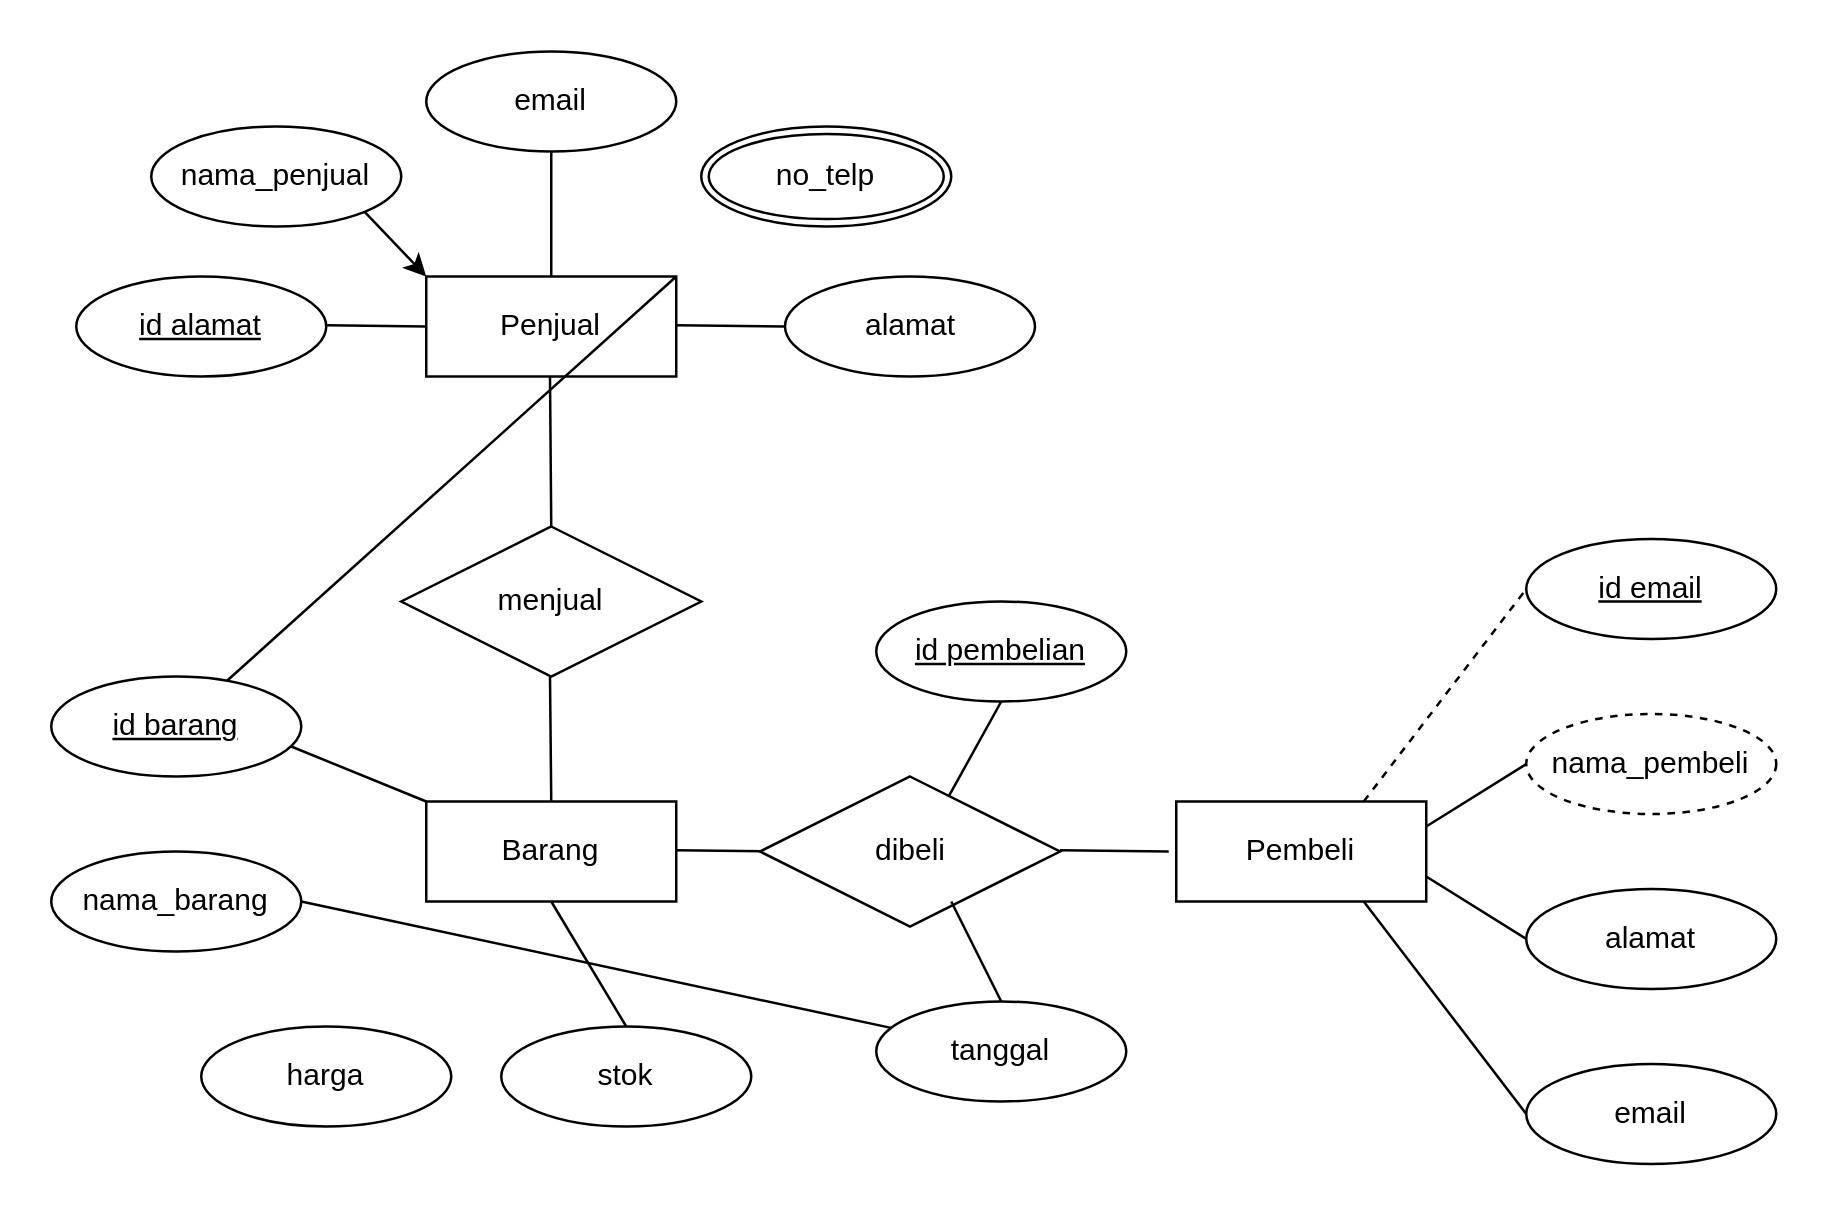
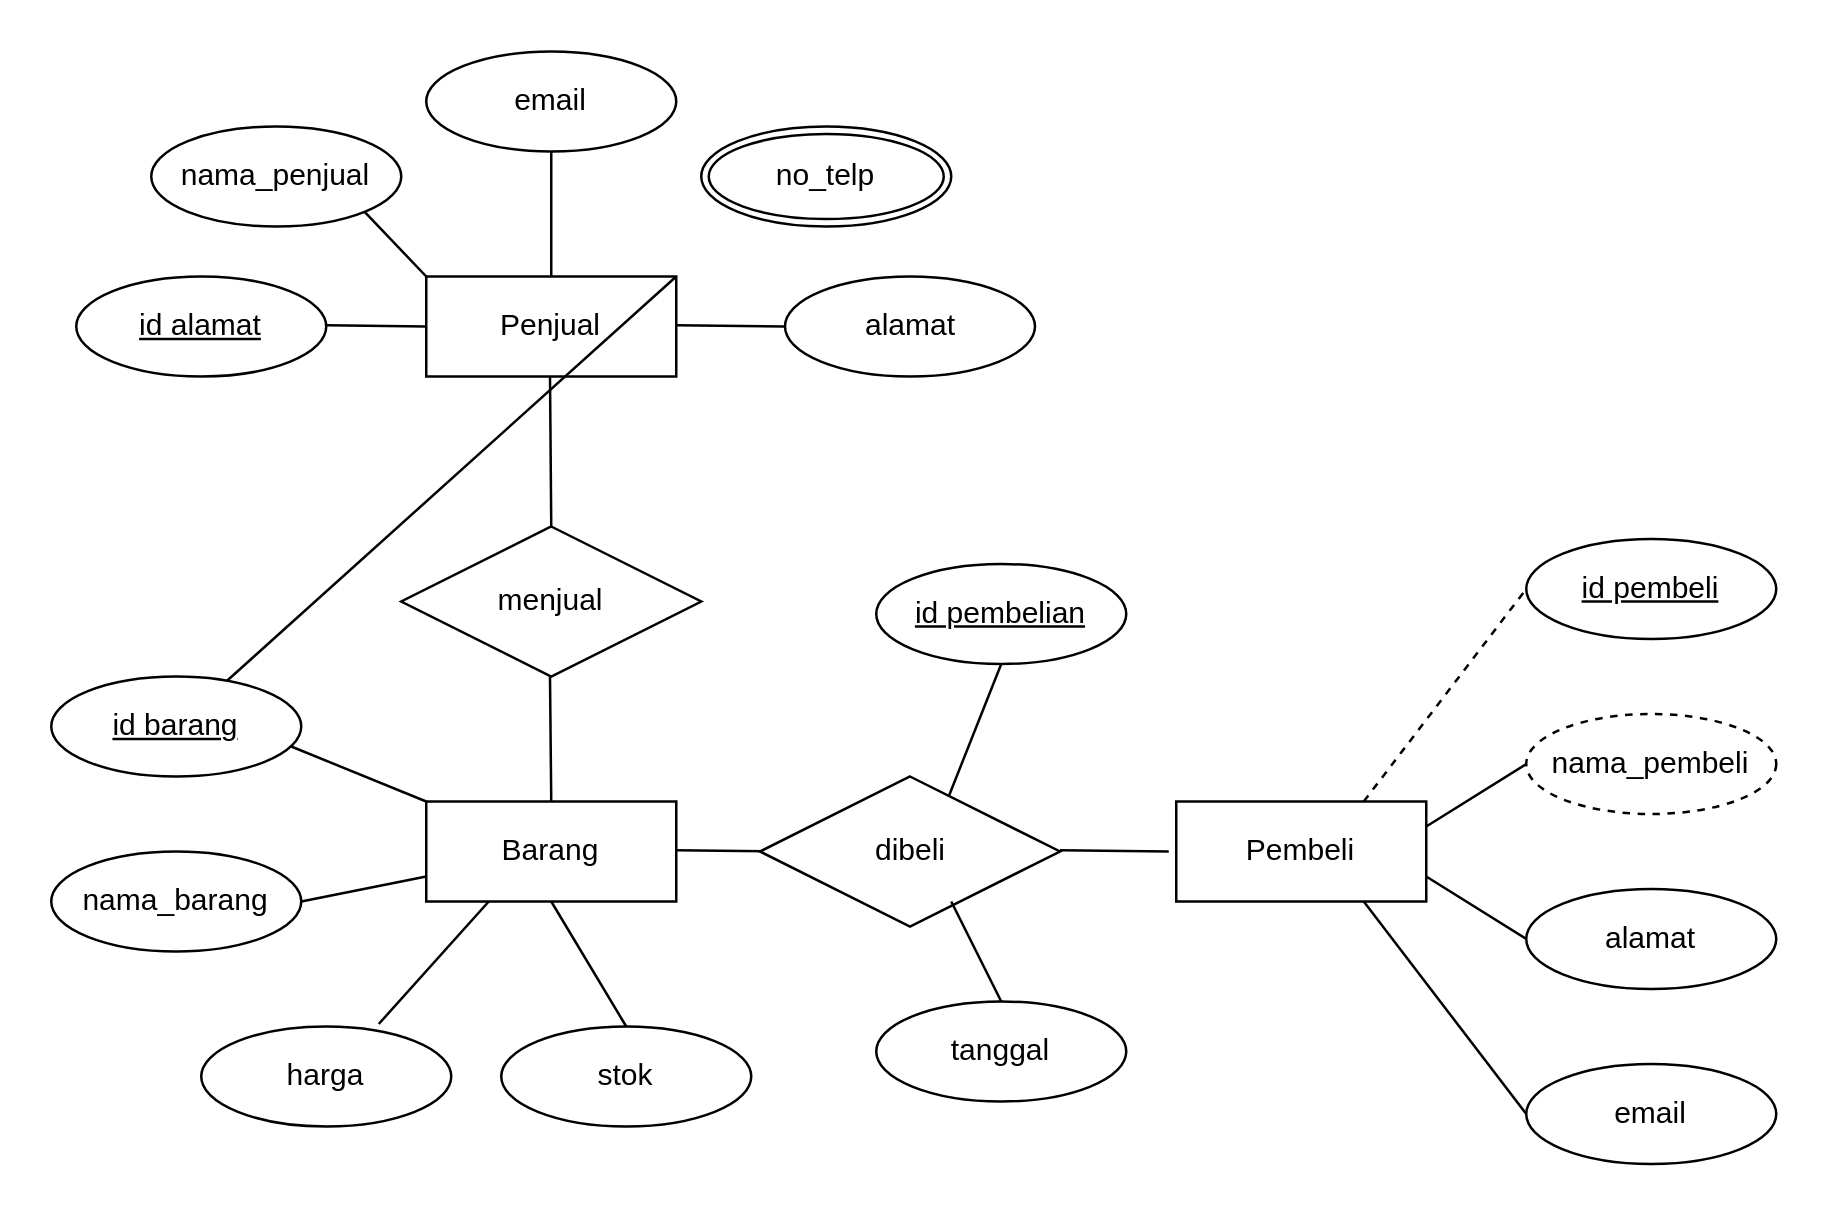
(414, 263) -> (419, 268)
(1651, 589) -> (1651, 589)
(1001, 651) -> (1001, 614)
none -> (417, 981)
(742, 996) -> (363, 889)
